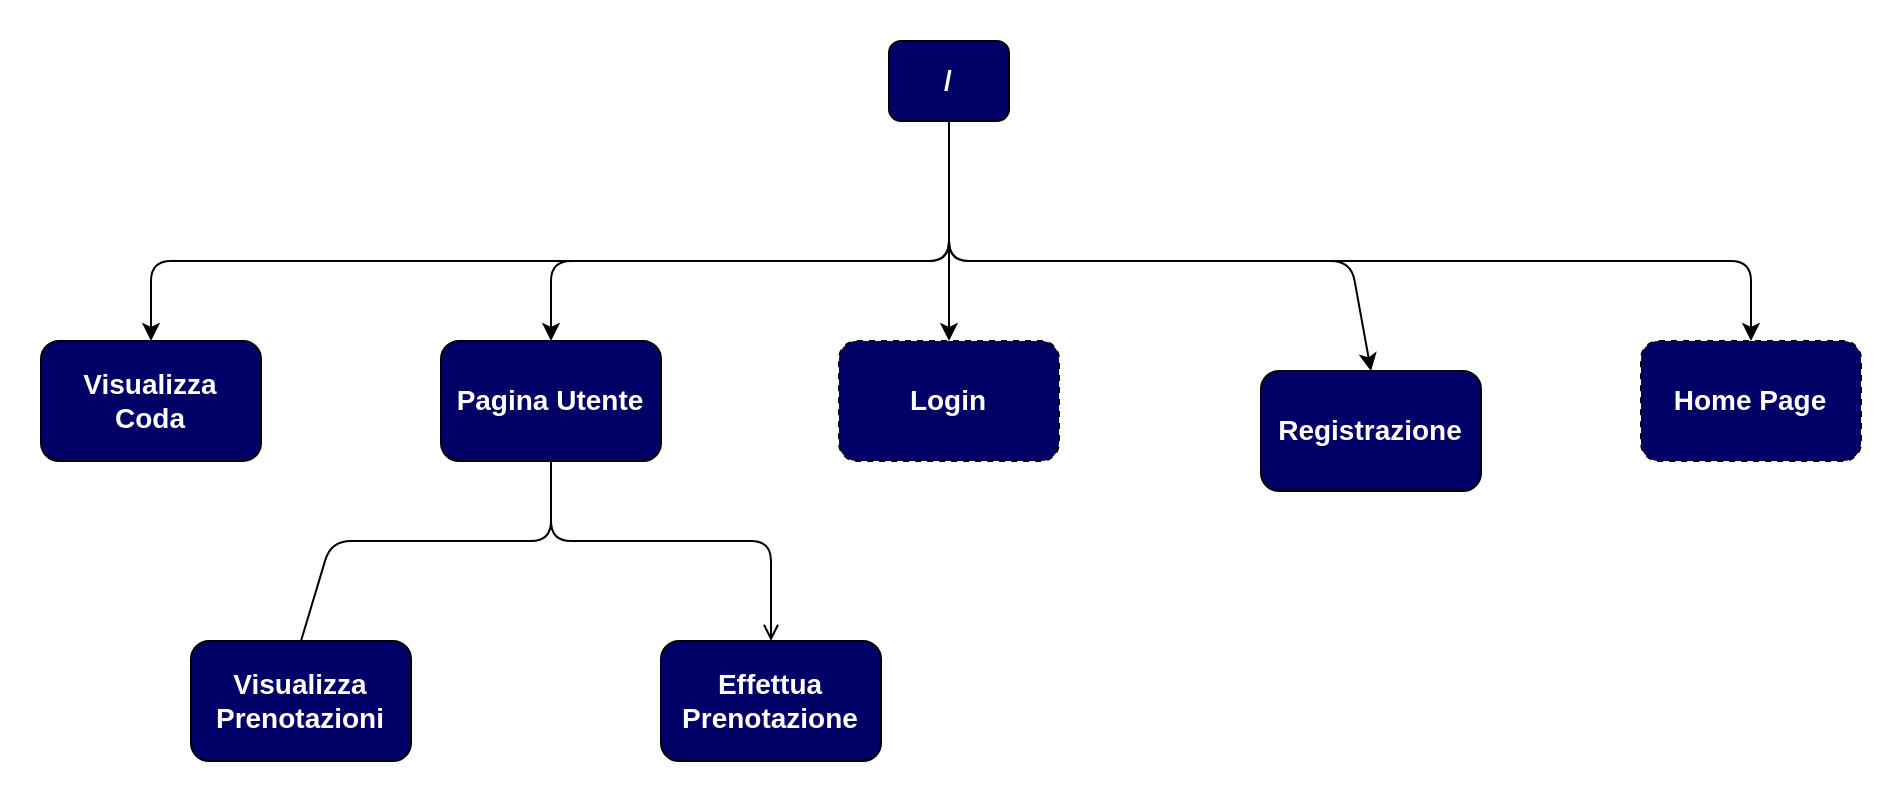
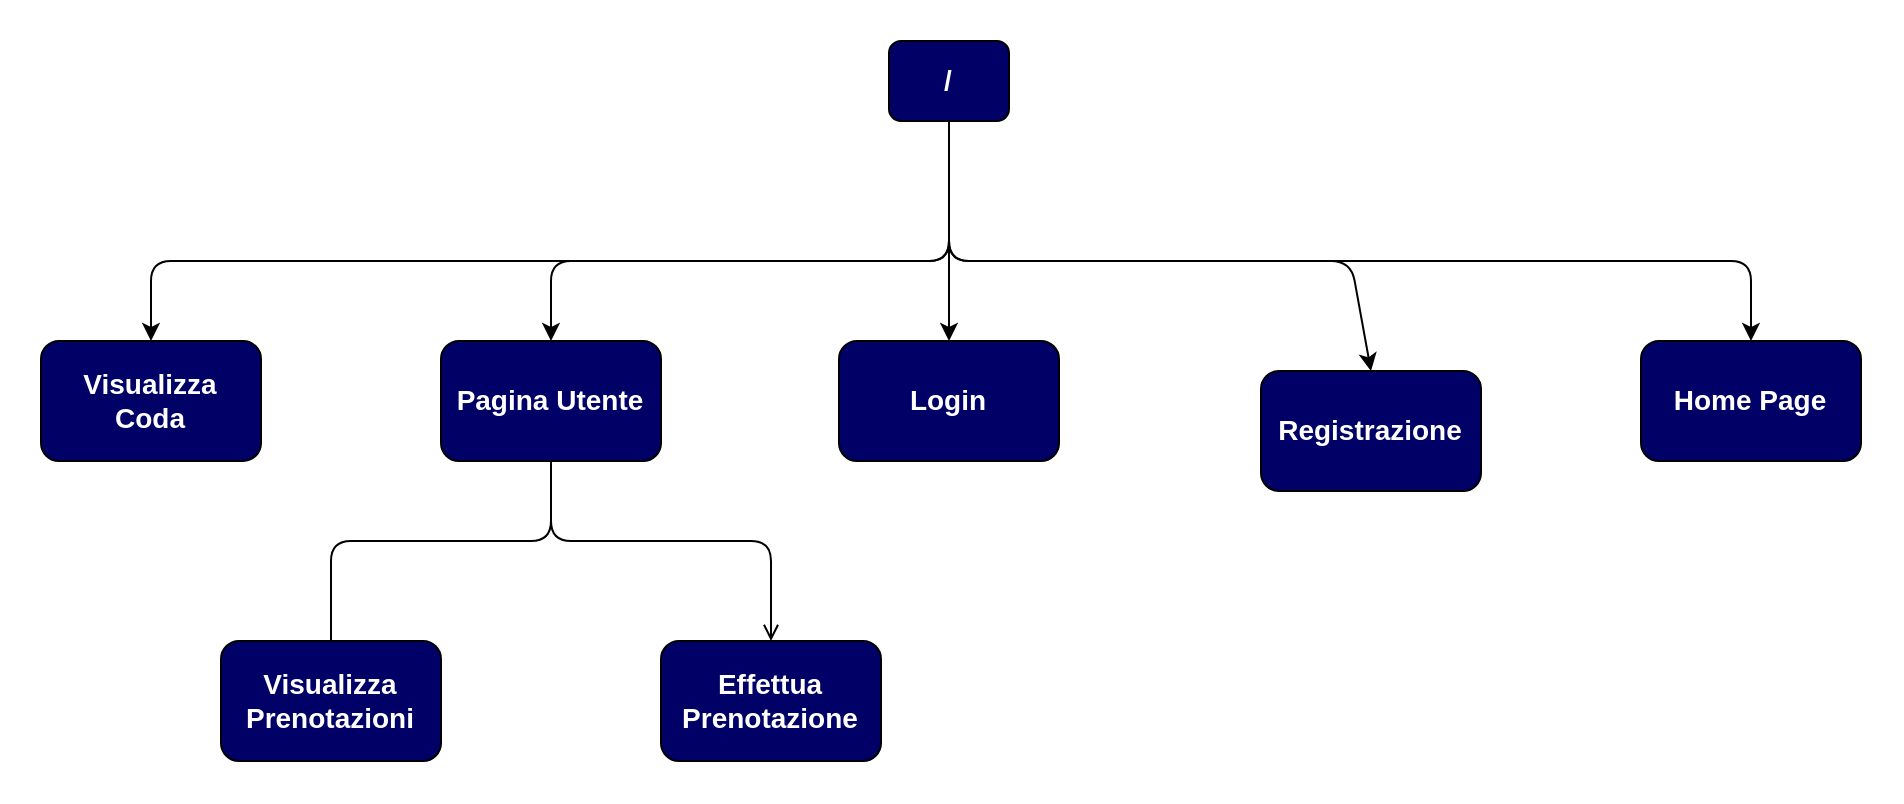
(949, 401) -> (949, 401)
(1751, 401) -> (1751, 401)
(301, 701) -> (331, 701)
